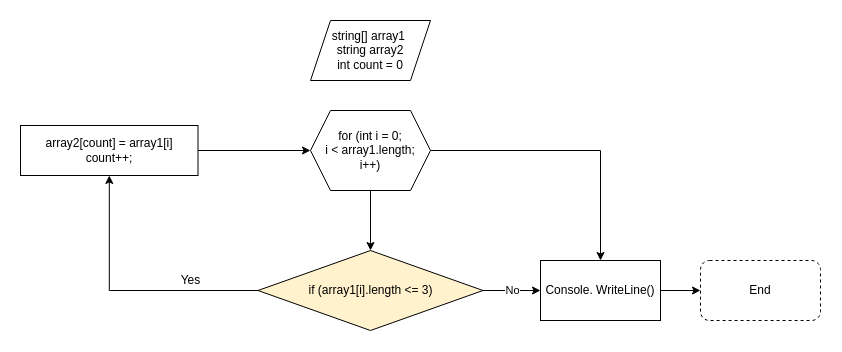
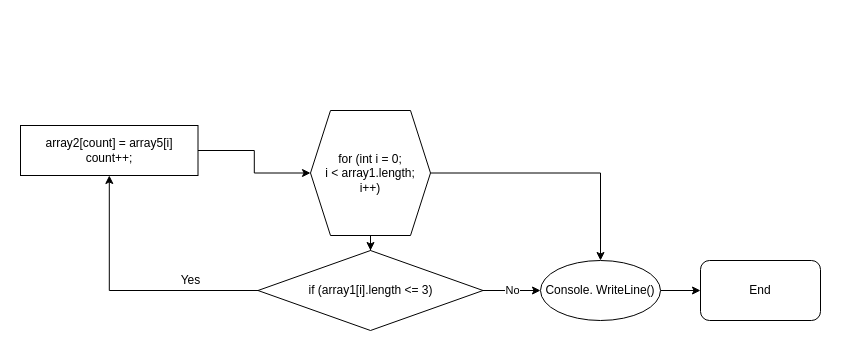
(371, 51) -> none
(110, 151) -> (110, 151)
(371, 151) -> (371, 173)
(371, 291) -> (371, 291)
(601, 291) -> (601, 291)
(761, 291) -> (761, 291)
